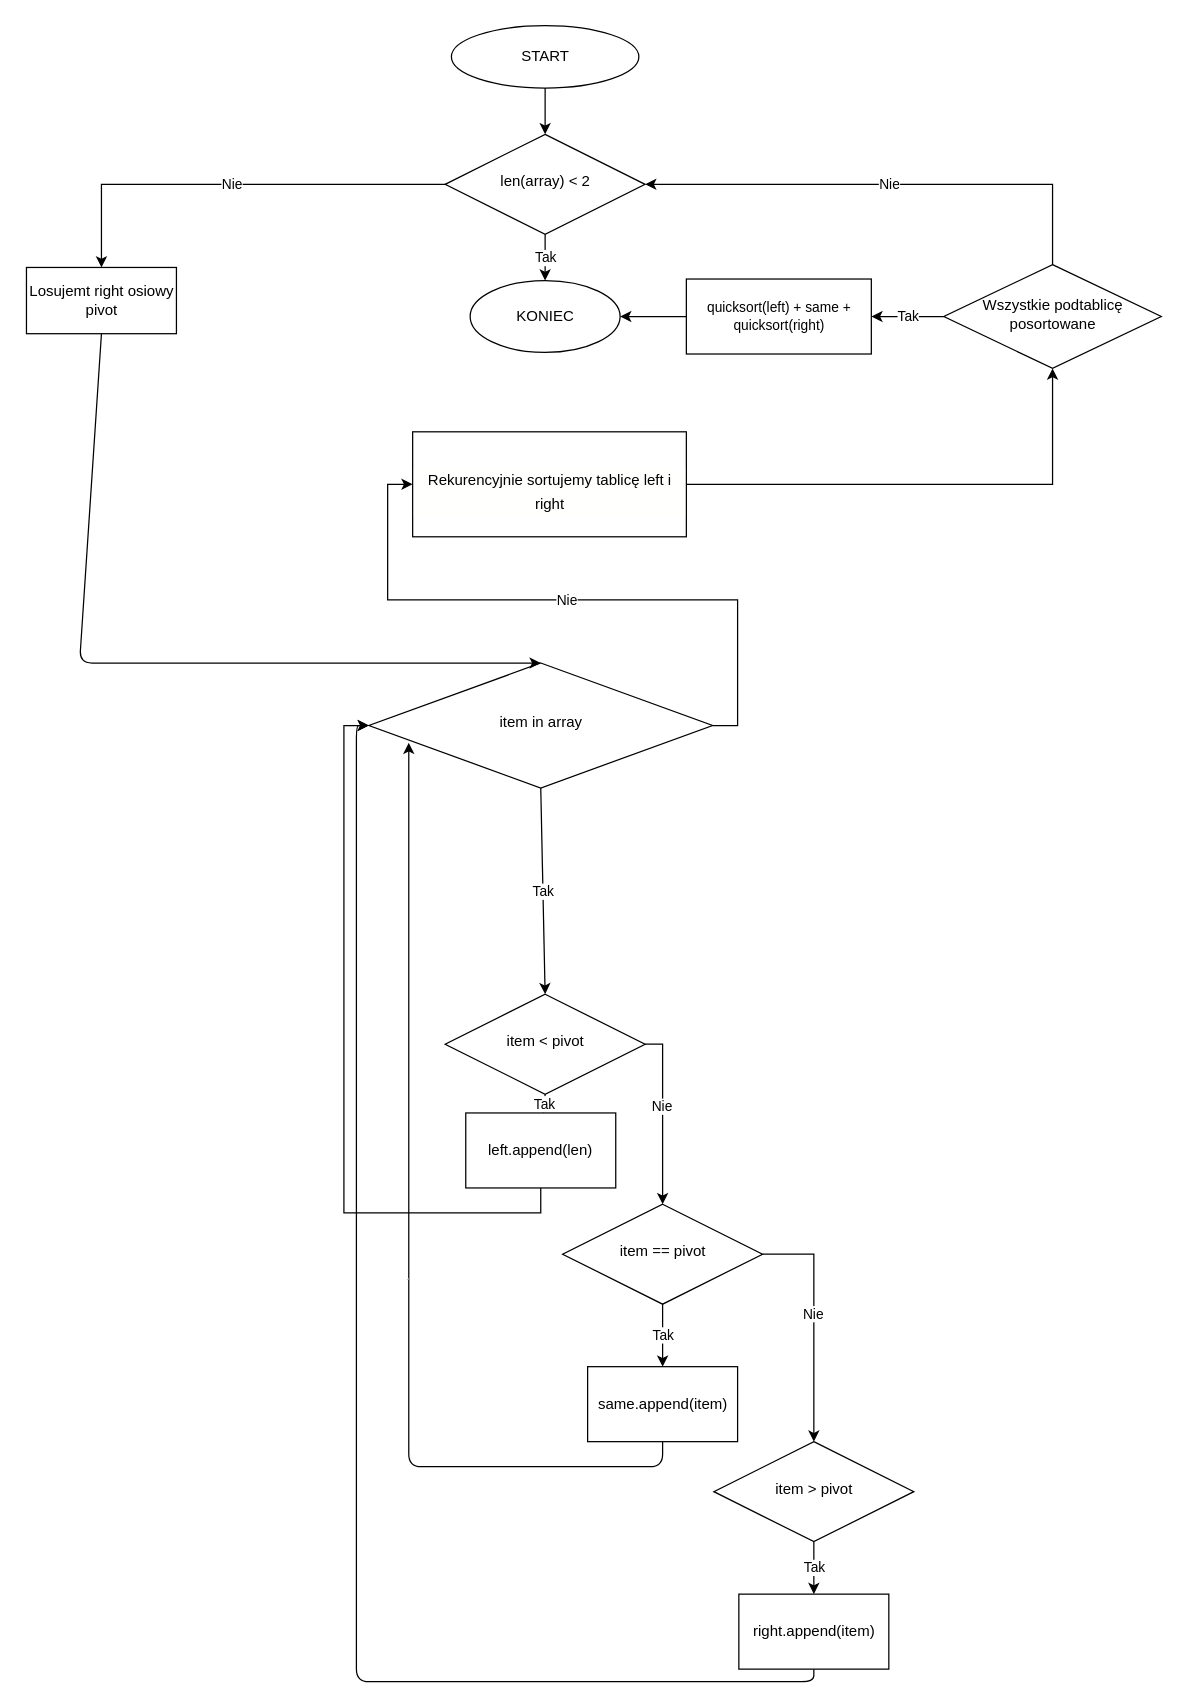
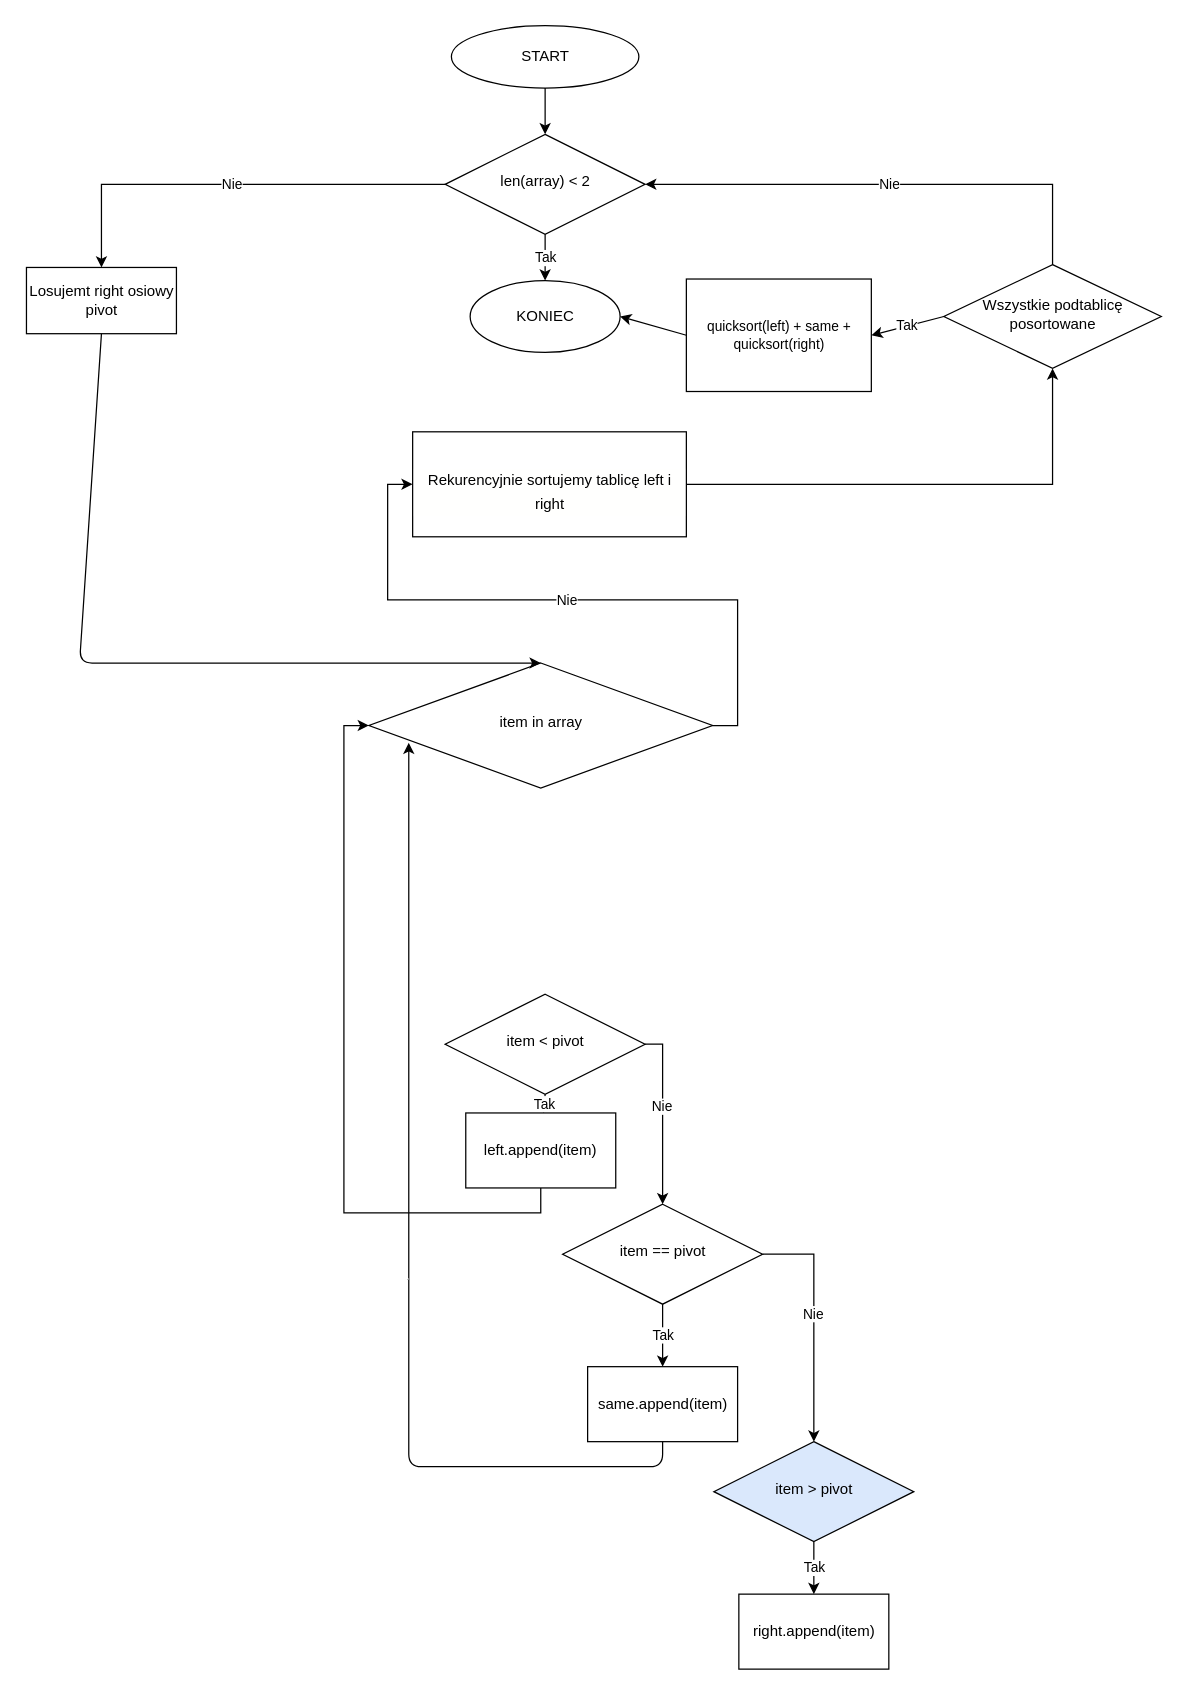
(779, 317) -> (779, 335)
(543, 887) -> none
(541, 1151) -> (541, 1151)
(356, 1432) -> none
(814, 1492) -> (814, 1492)
